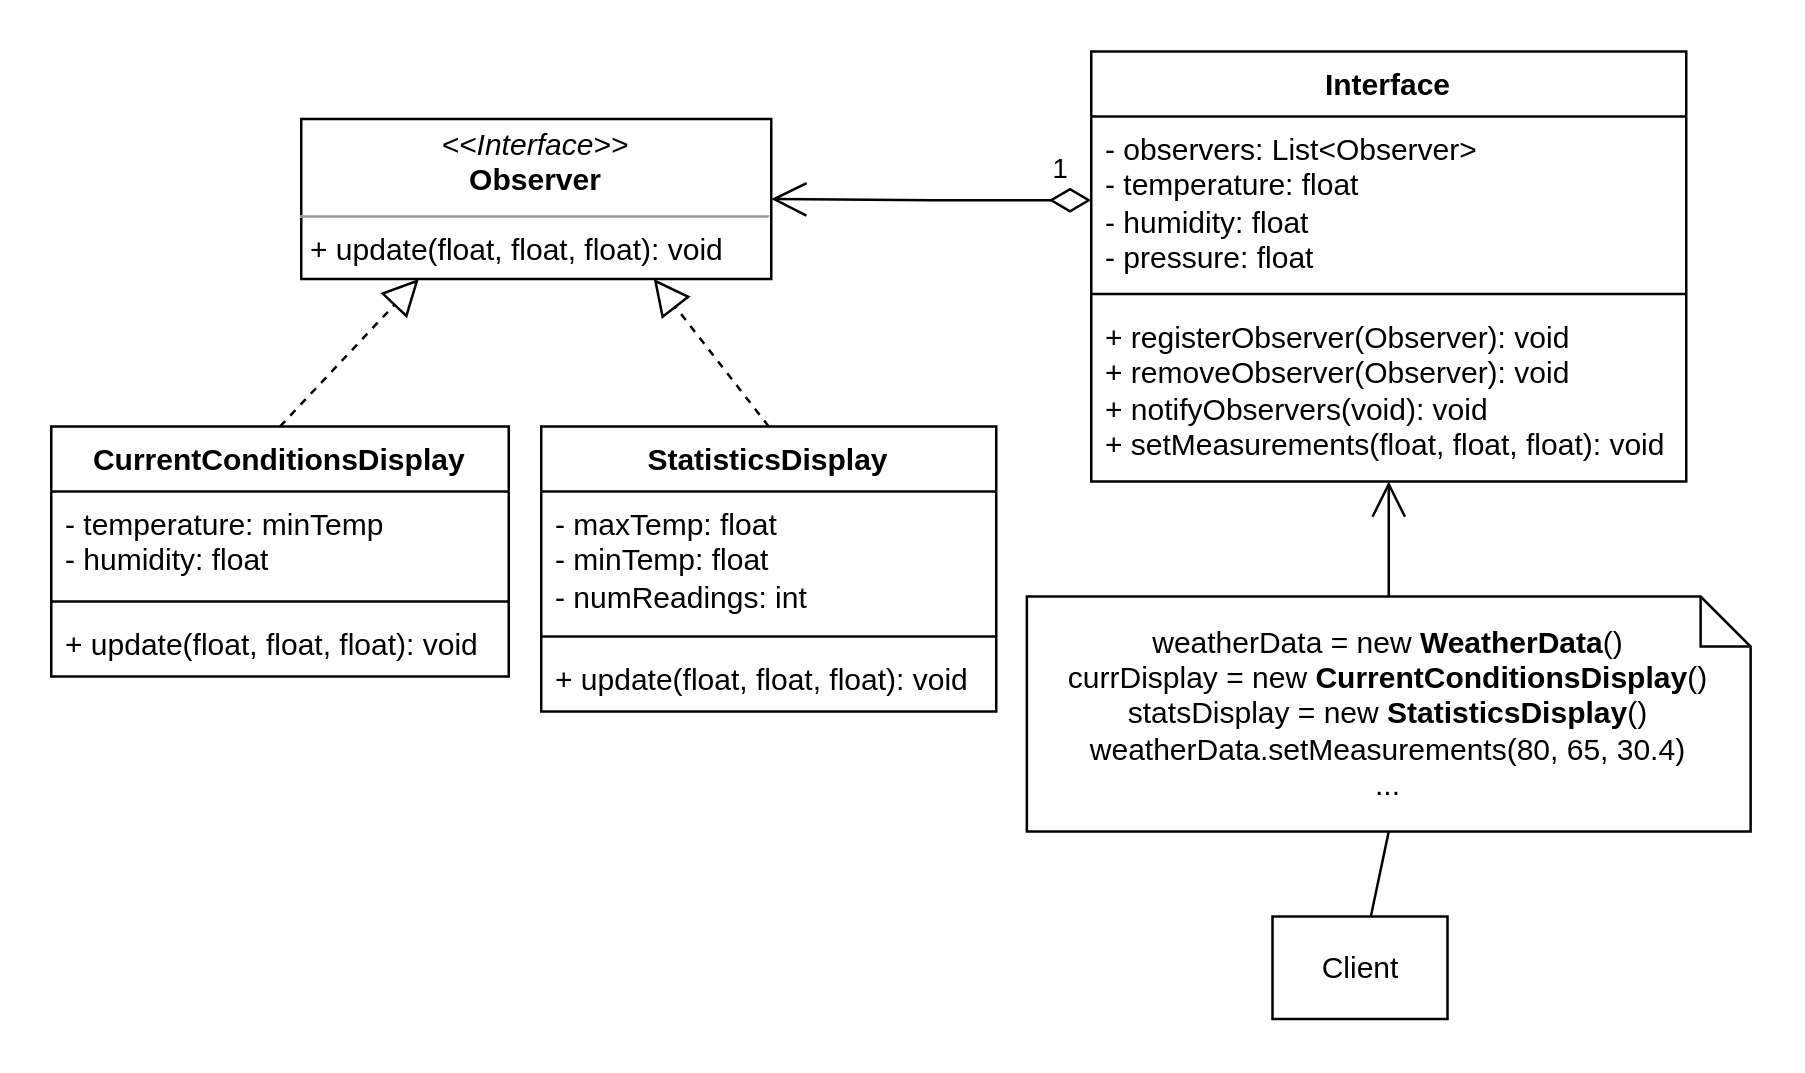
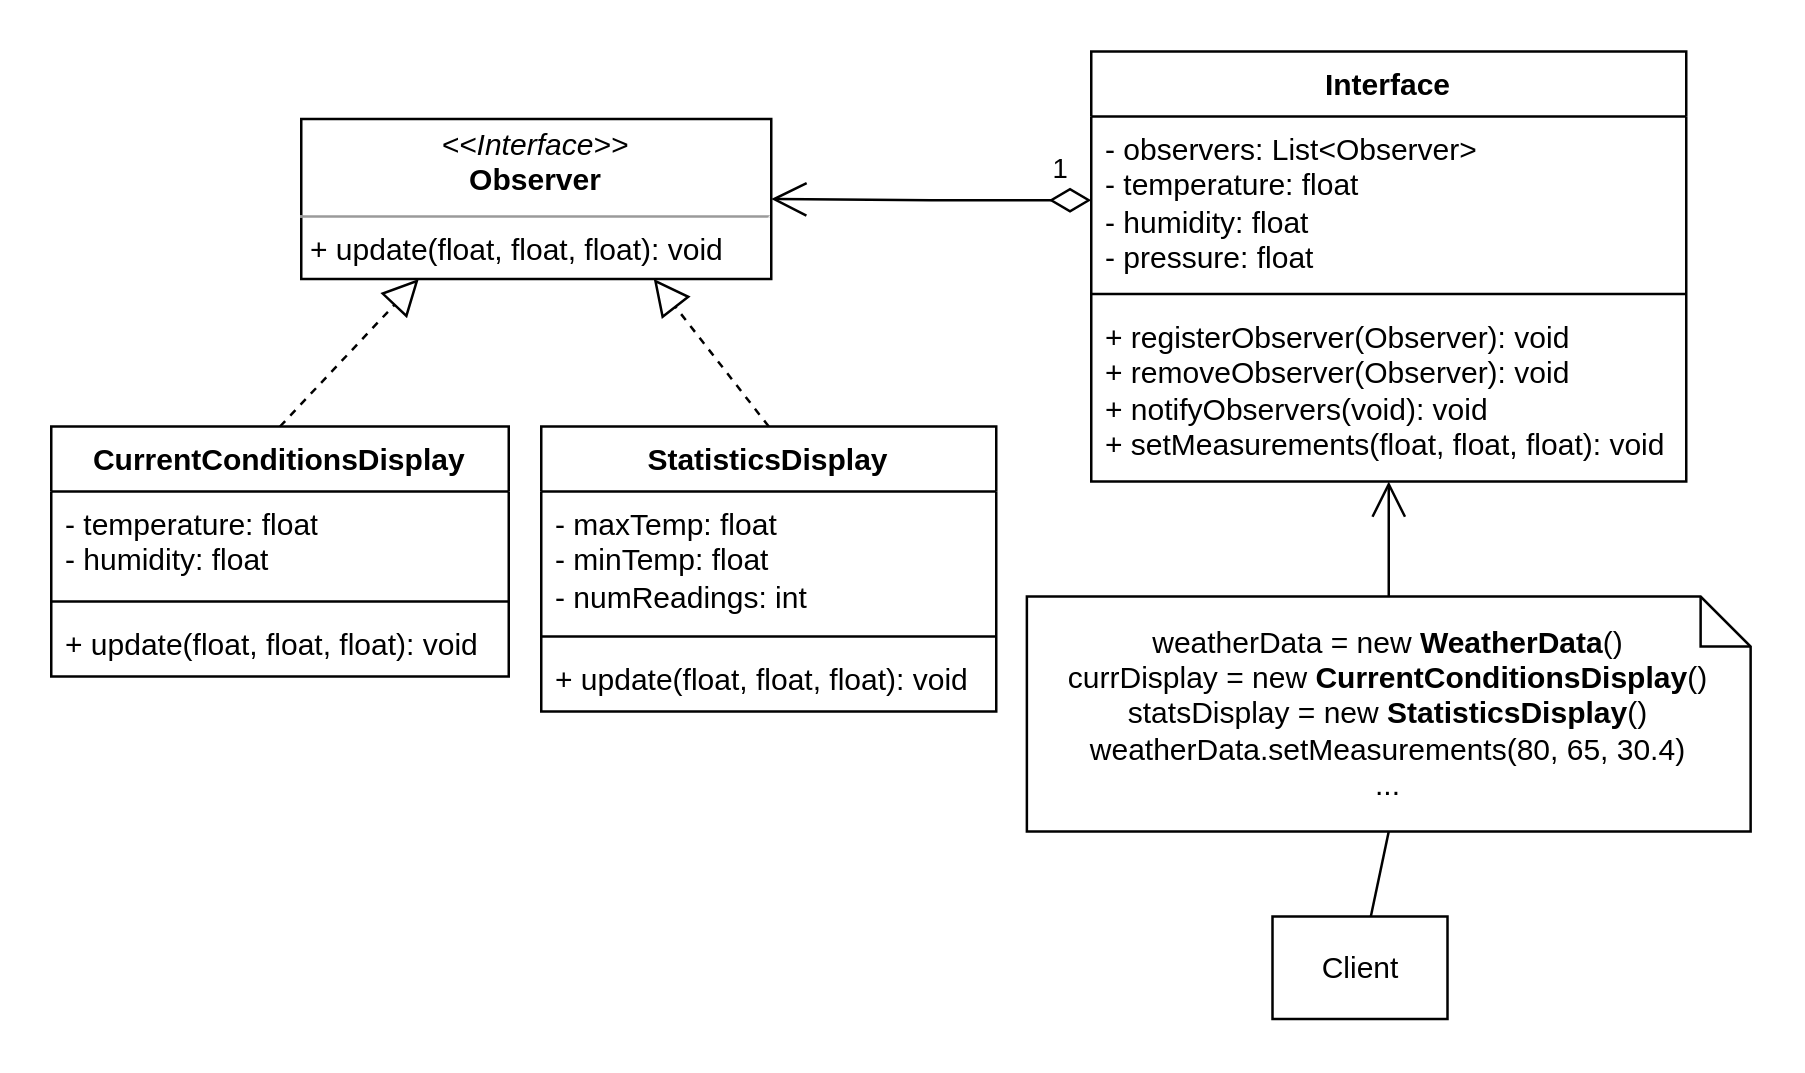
(235, 545) -> (219, 545)
